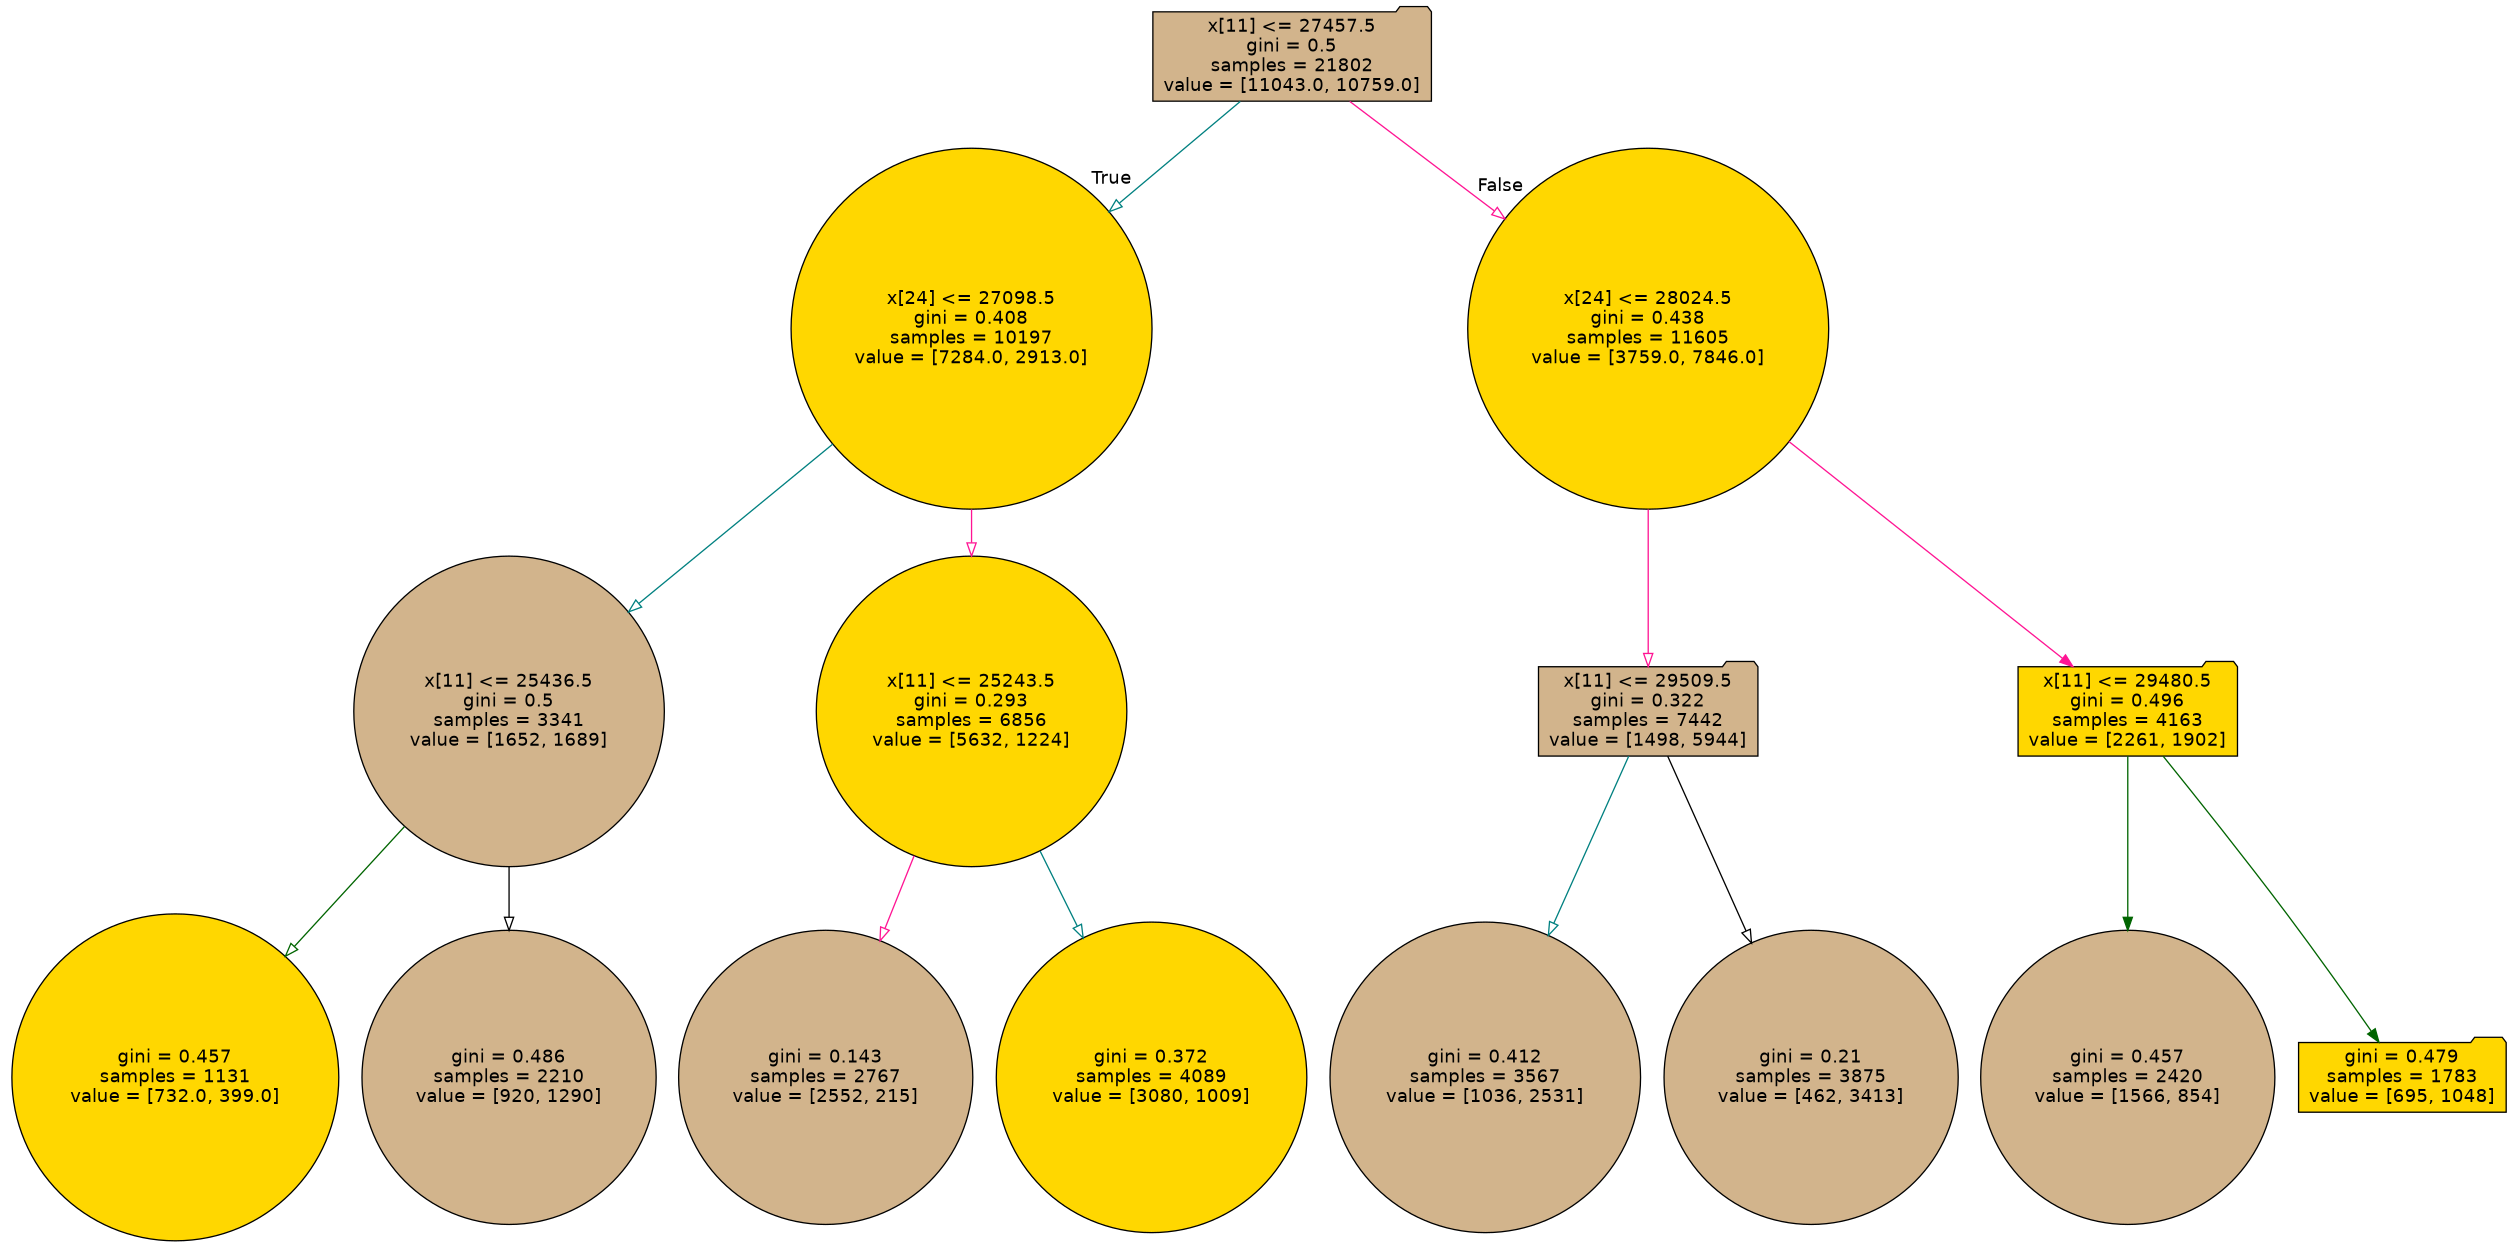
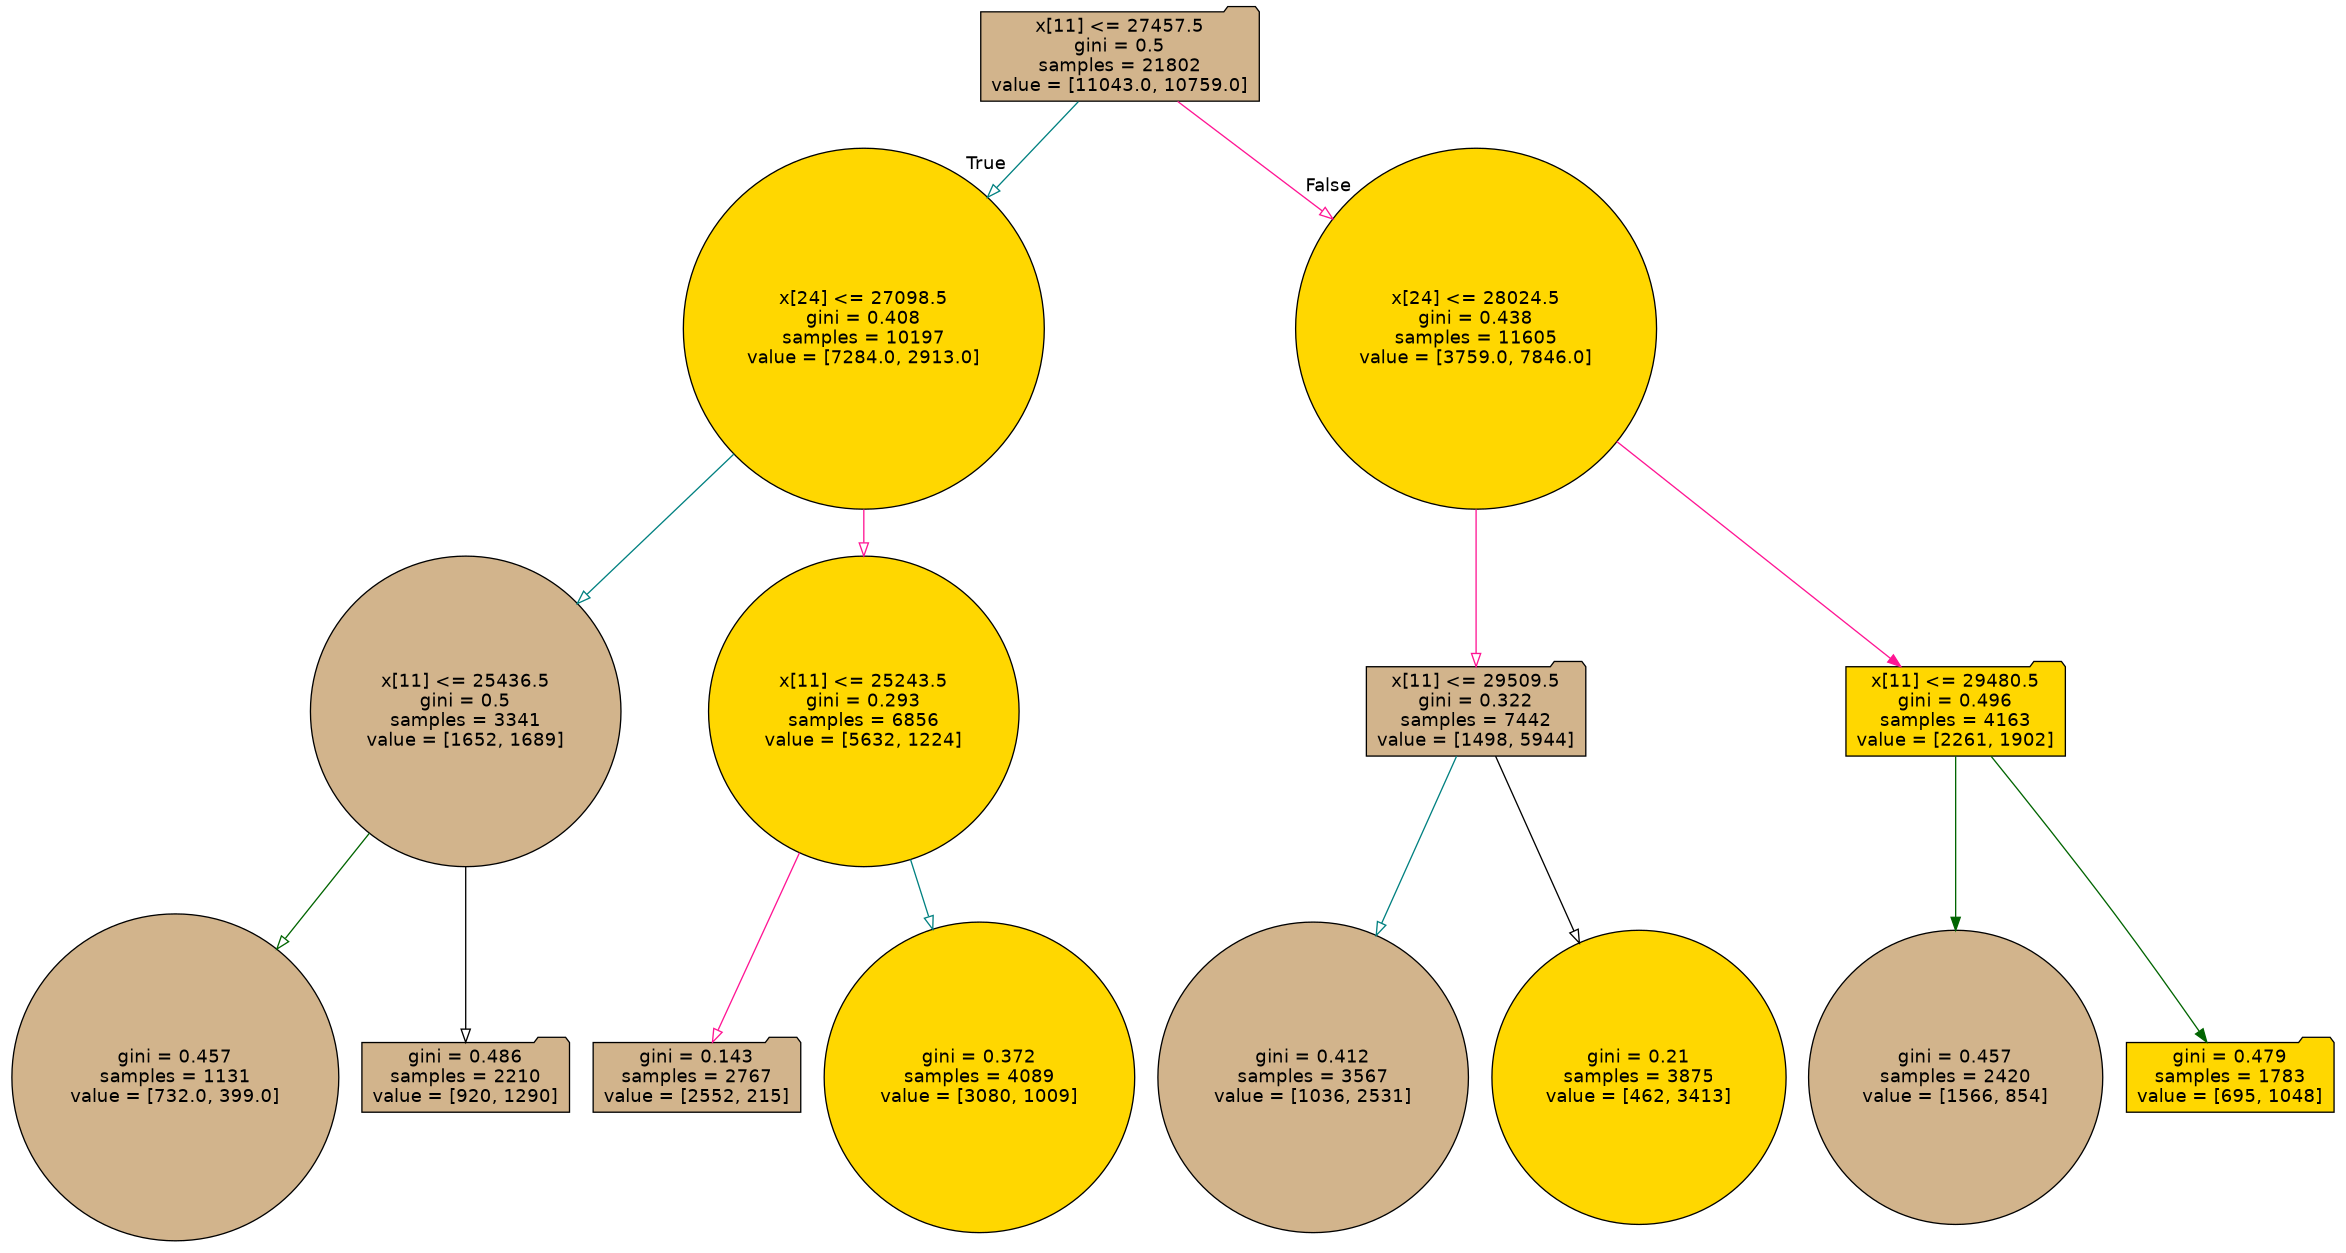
(175, 1077) -> (175, 1077)
(509, 1077) -> (466, 1077)
(826, 1077) -> (697, 1077)
(1811, 1077) -> (1639, 1077)
